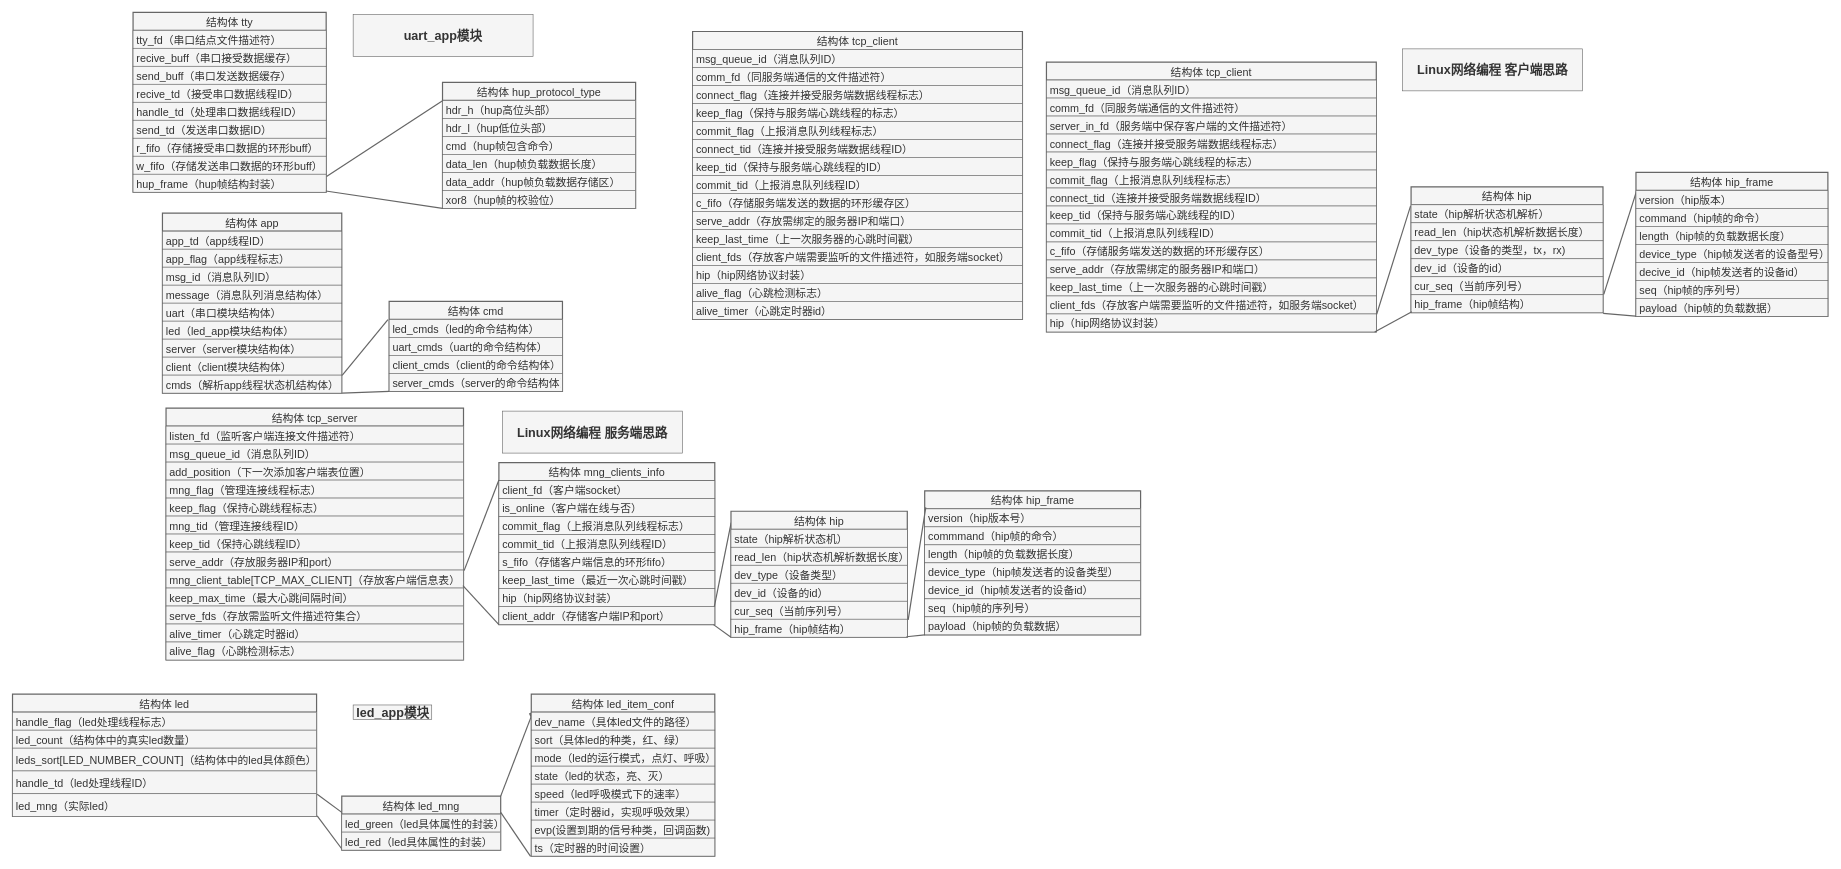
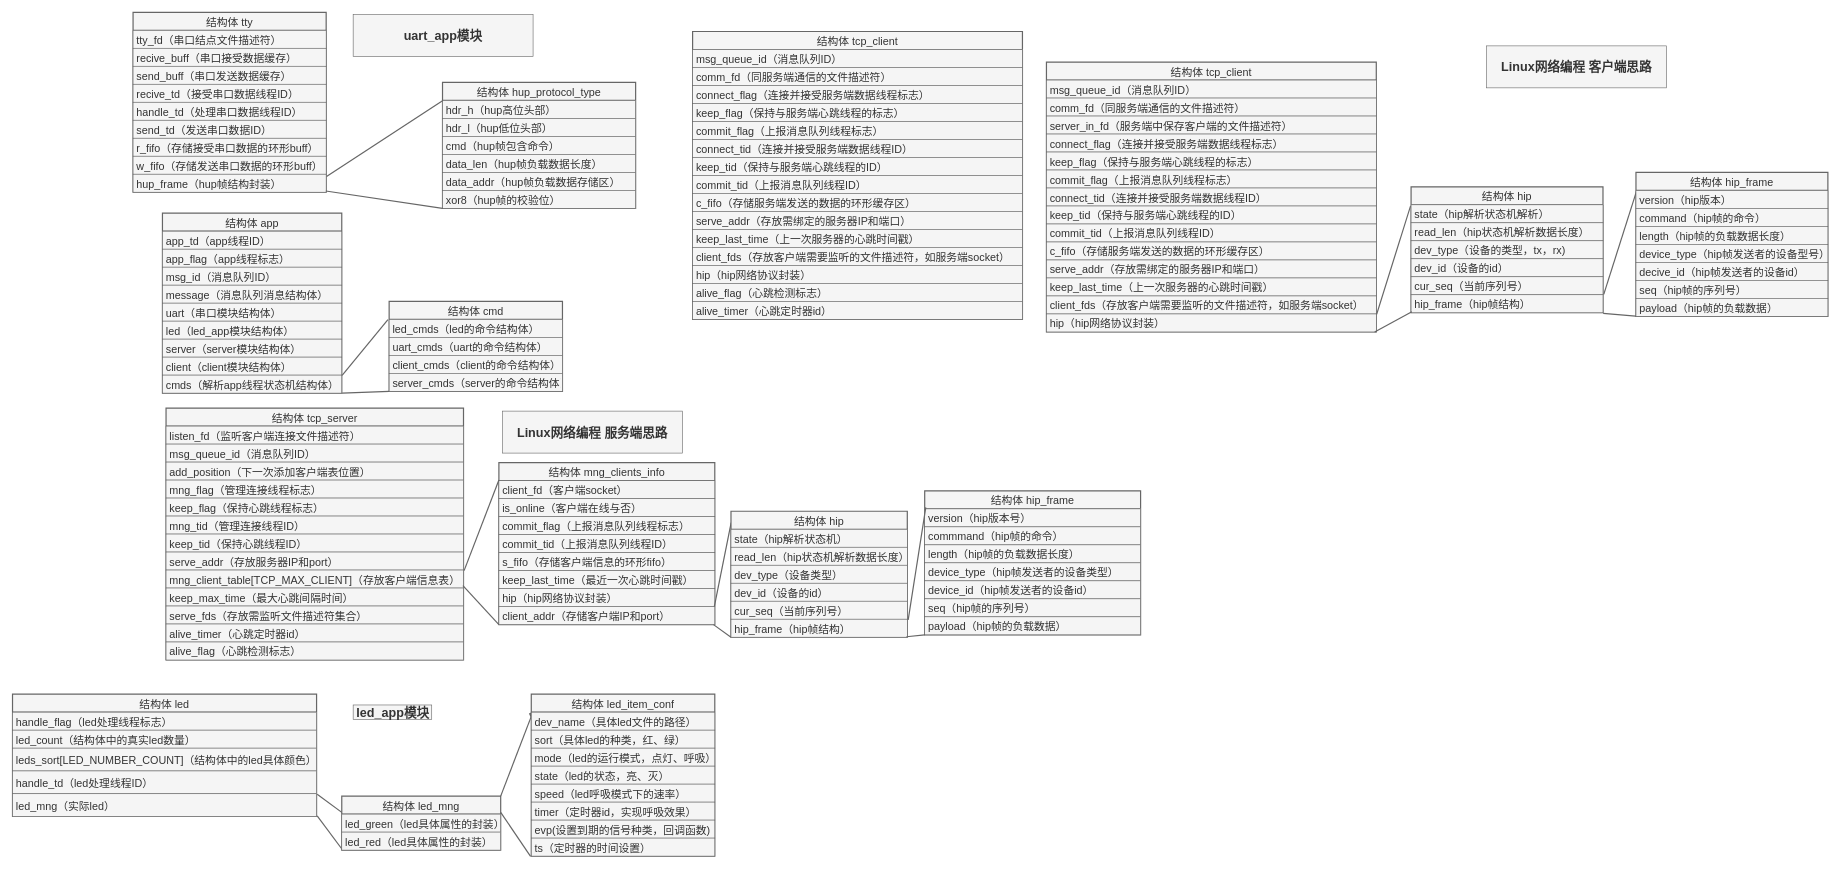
(1493, 70) -> (1577, 67)
